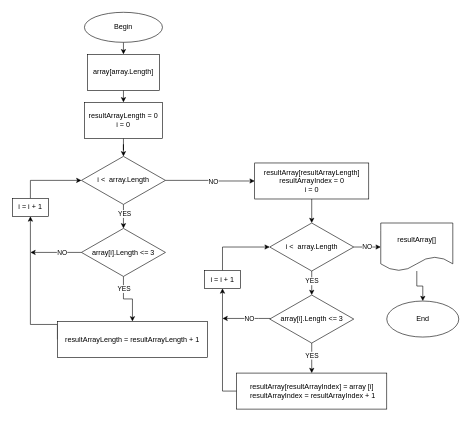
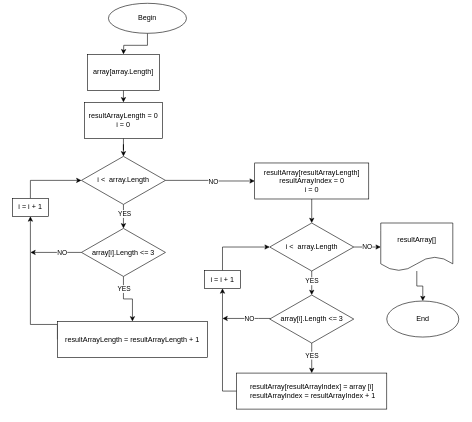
(123, 27) -> (147, 18)
